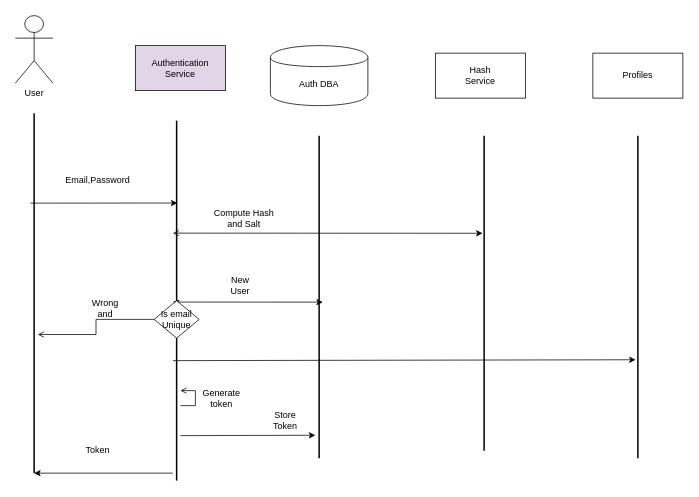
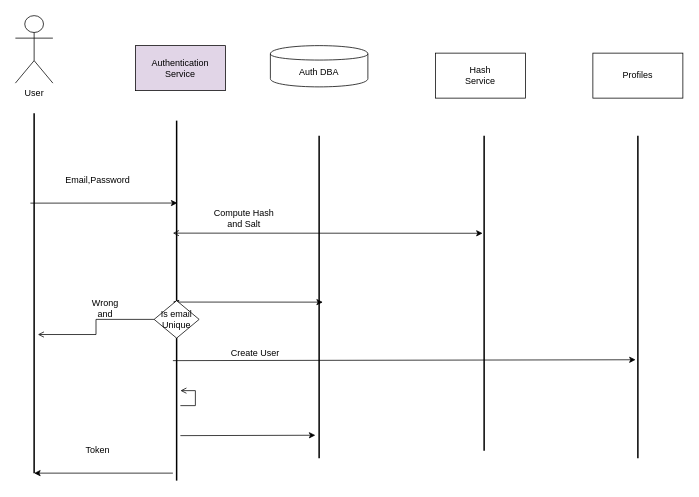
(319, 75) -> (319, 66)
(240, 285) -> none
none -> (255, 353)
(222, 398) -> none
(285, 420) -> none
